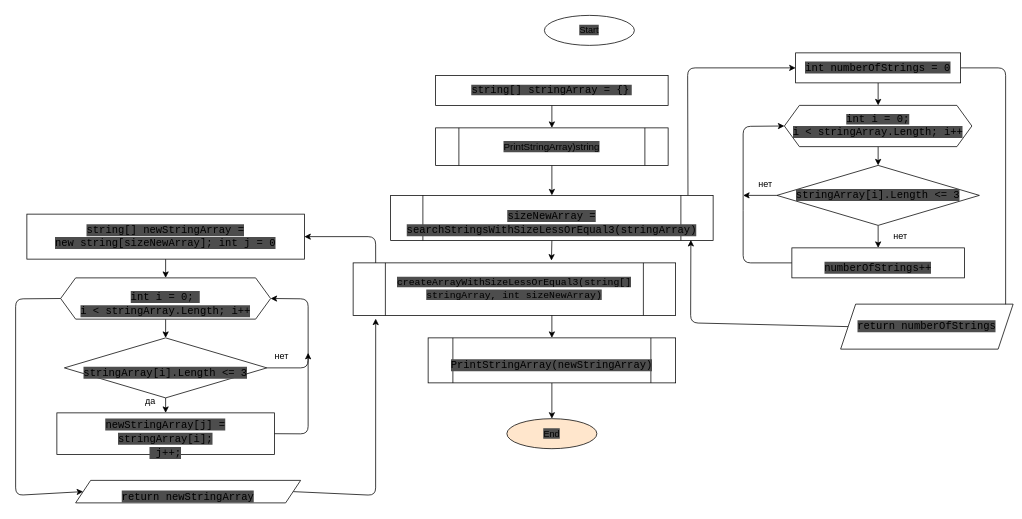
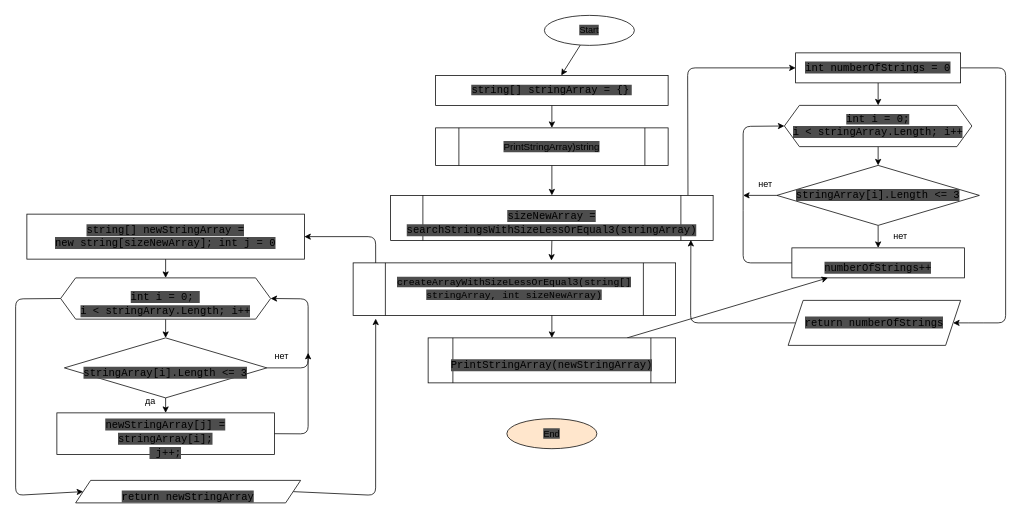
none -> (572, 58)
(927, 327) -> (874, 323)
(552, 412) -> (726, 308)
